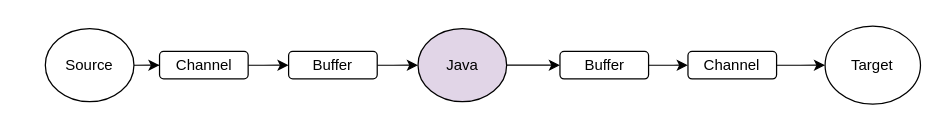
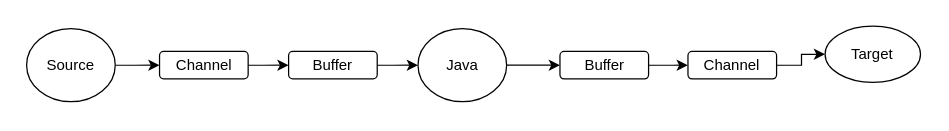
(89, 65) -> (70, 65)
(462, 65) -> (462, 65)
(873, 65) -> (873, 54)
